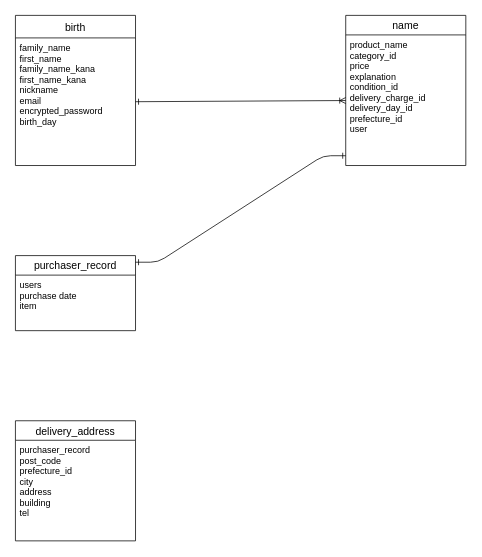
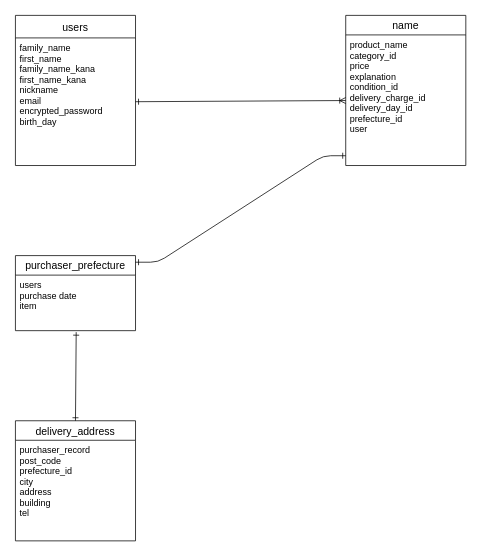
(75, 27) -> (75, 27)
(75, 266) -> (75, 266)
none -> (76, 392)
